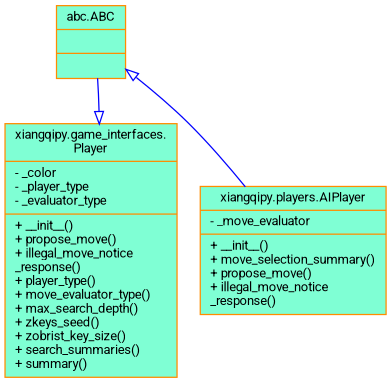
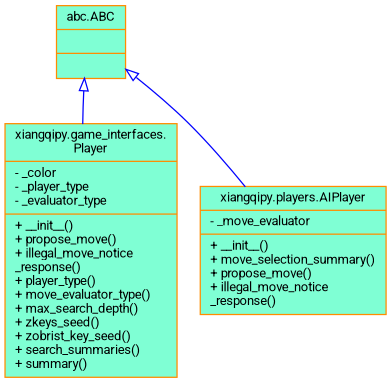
(98, 95) -> (83, 108)
(71, 336) -> (73, 336)
